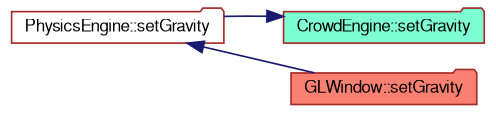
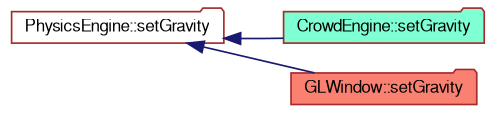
(245, 16) -> (262, 39)
